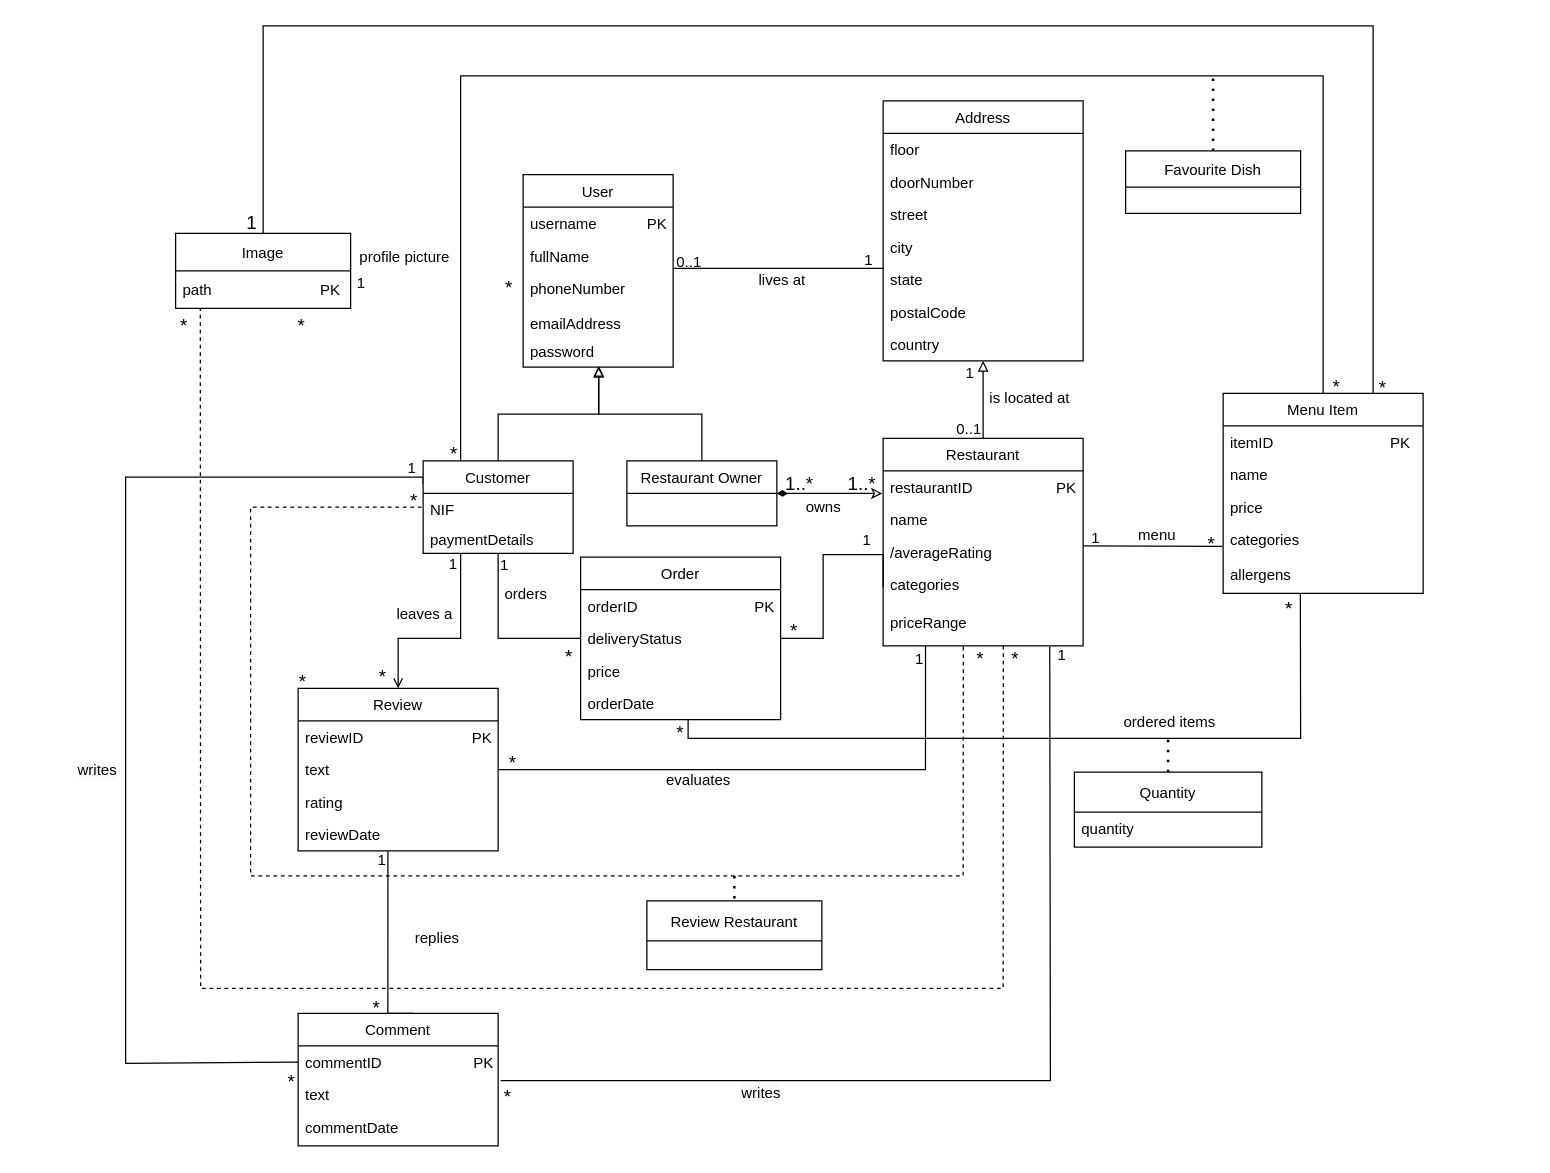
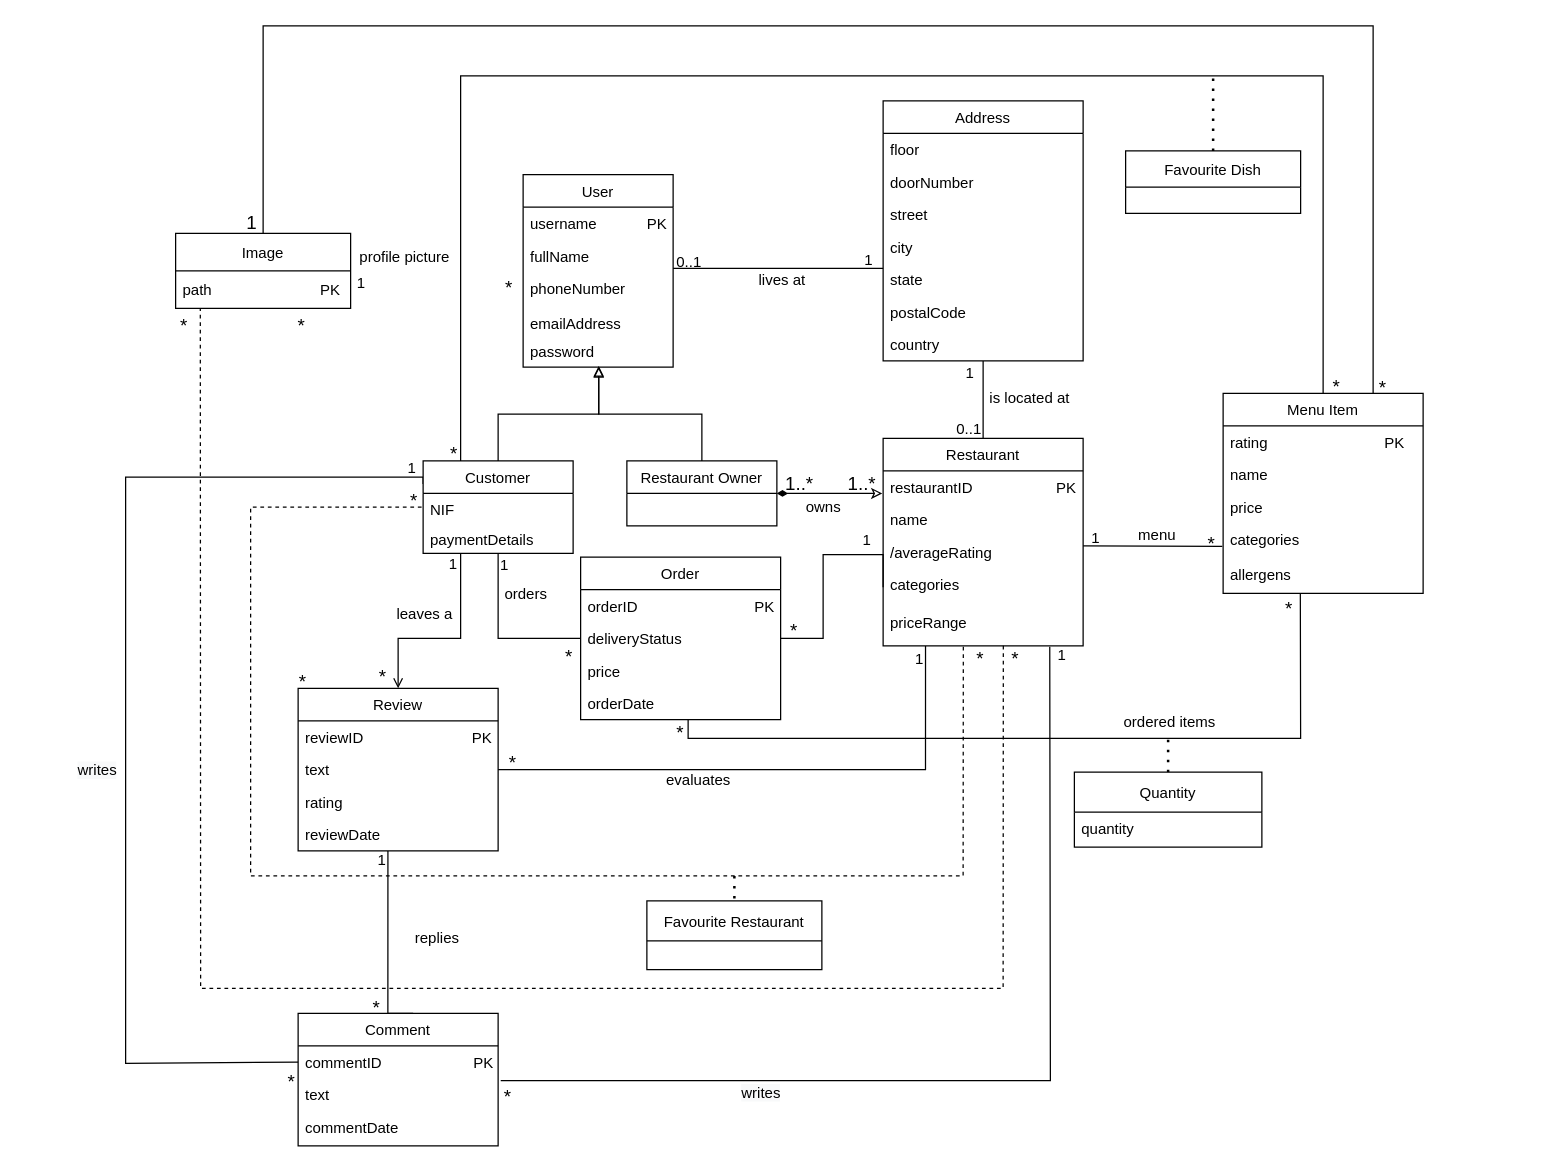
(983, 372) -> (983, 368)
(1379, 443) -> (1379, 443)
(734, 921) -> (734, 921)
